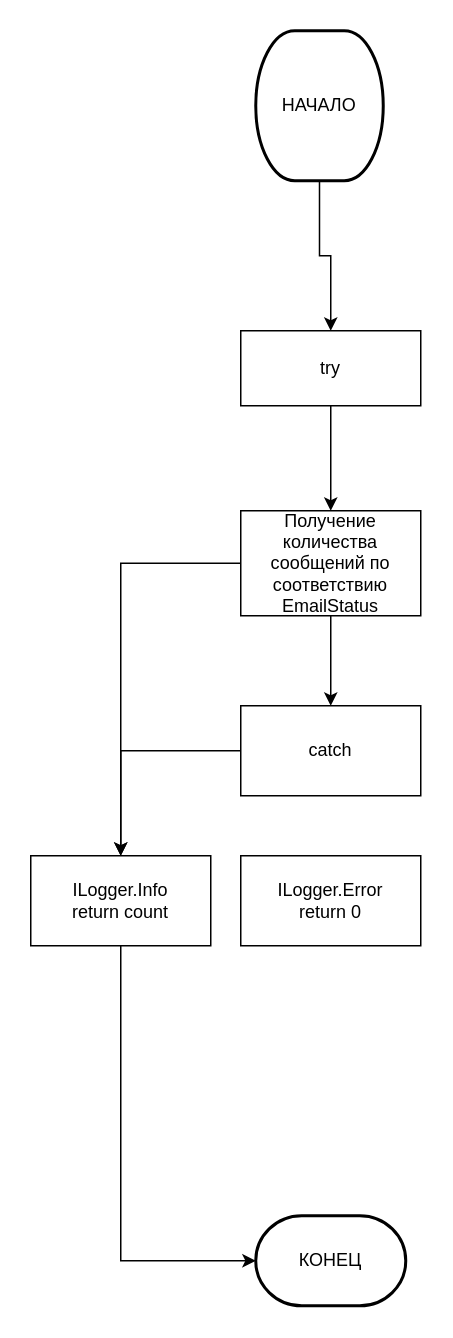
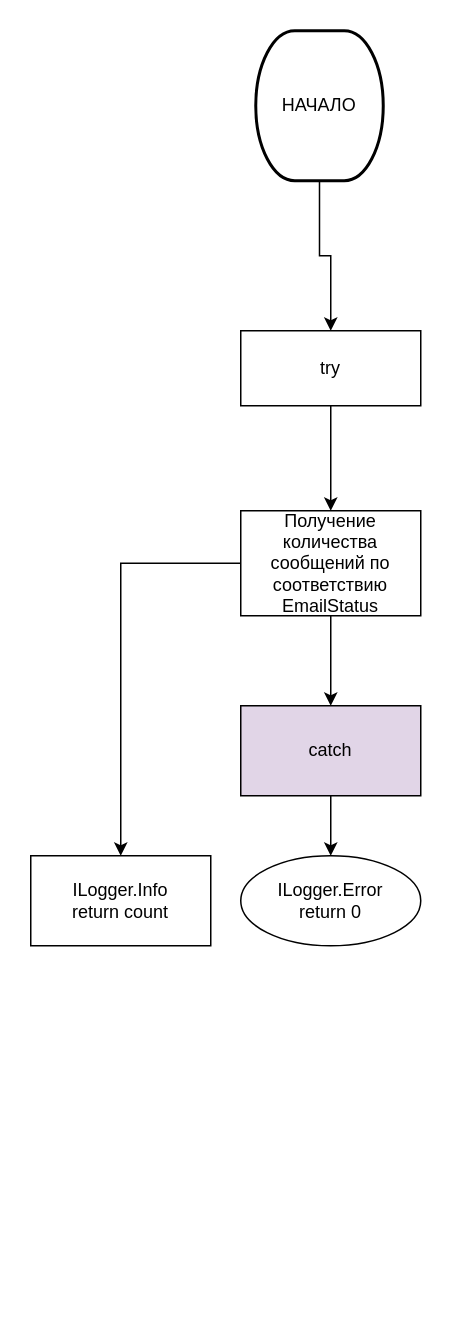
(182, 751) -> (331, 821)
(331, 751) -> (331, 751)
(331, 901) -> (331, 901)
(121, 1166) -> none
(331, 1261) -> none
